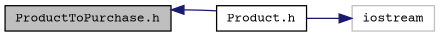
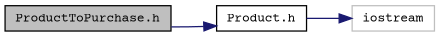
(200, 10) -> (188, 27)
